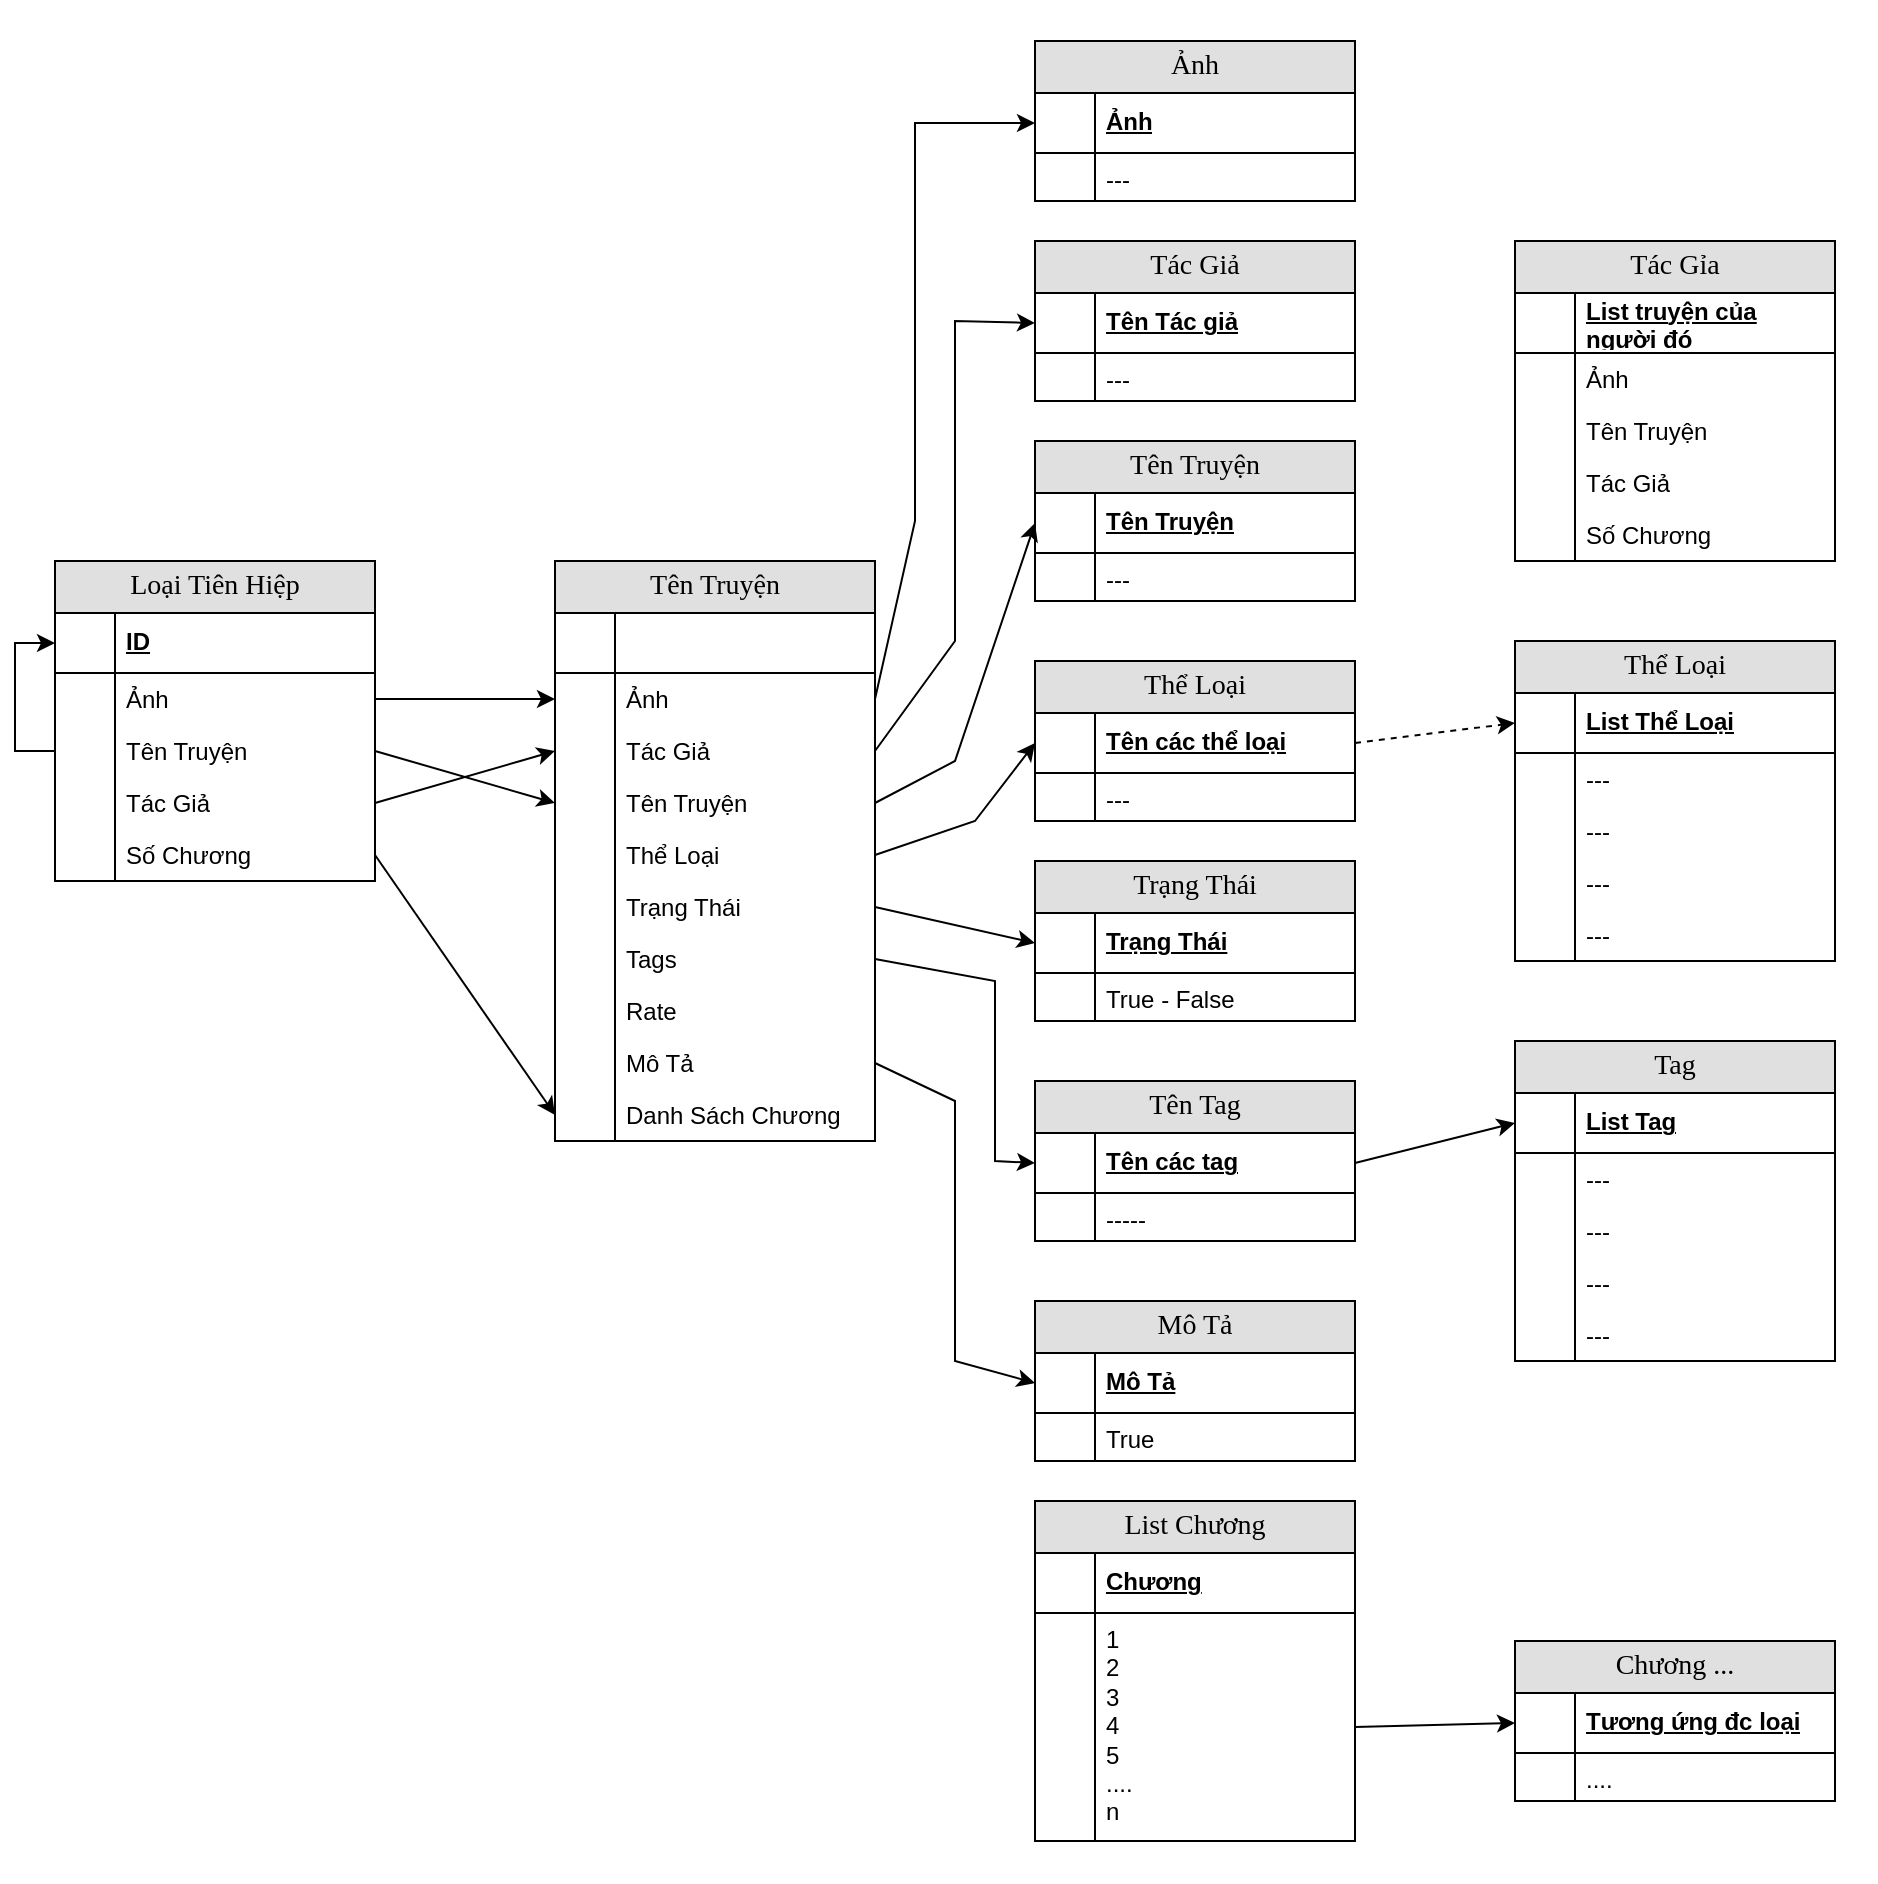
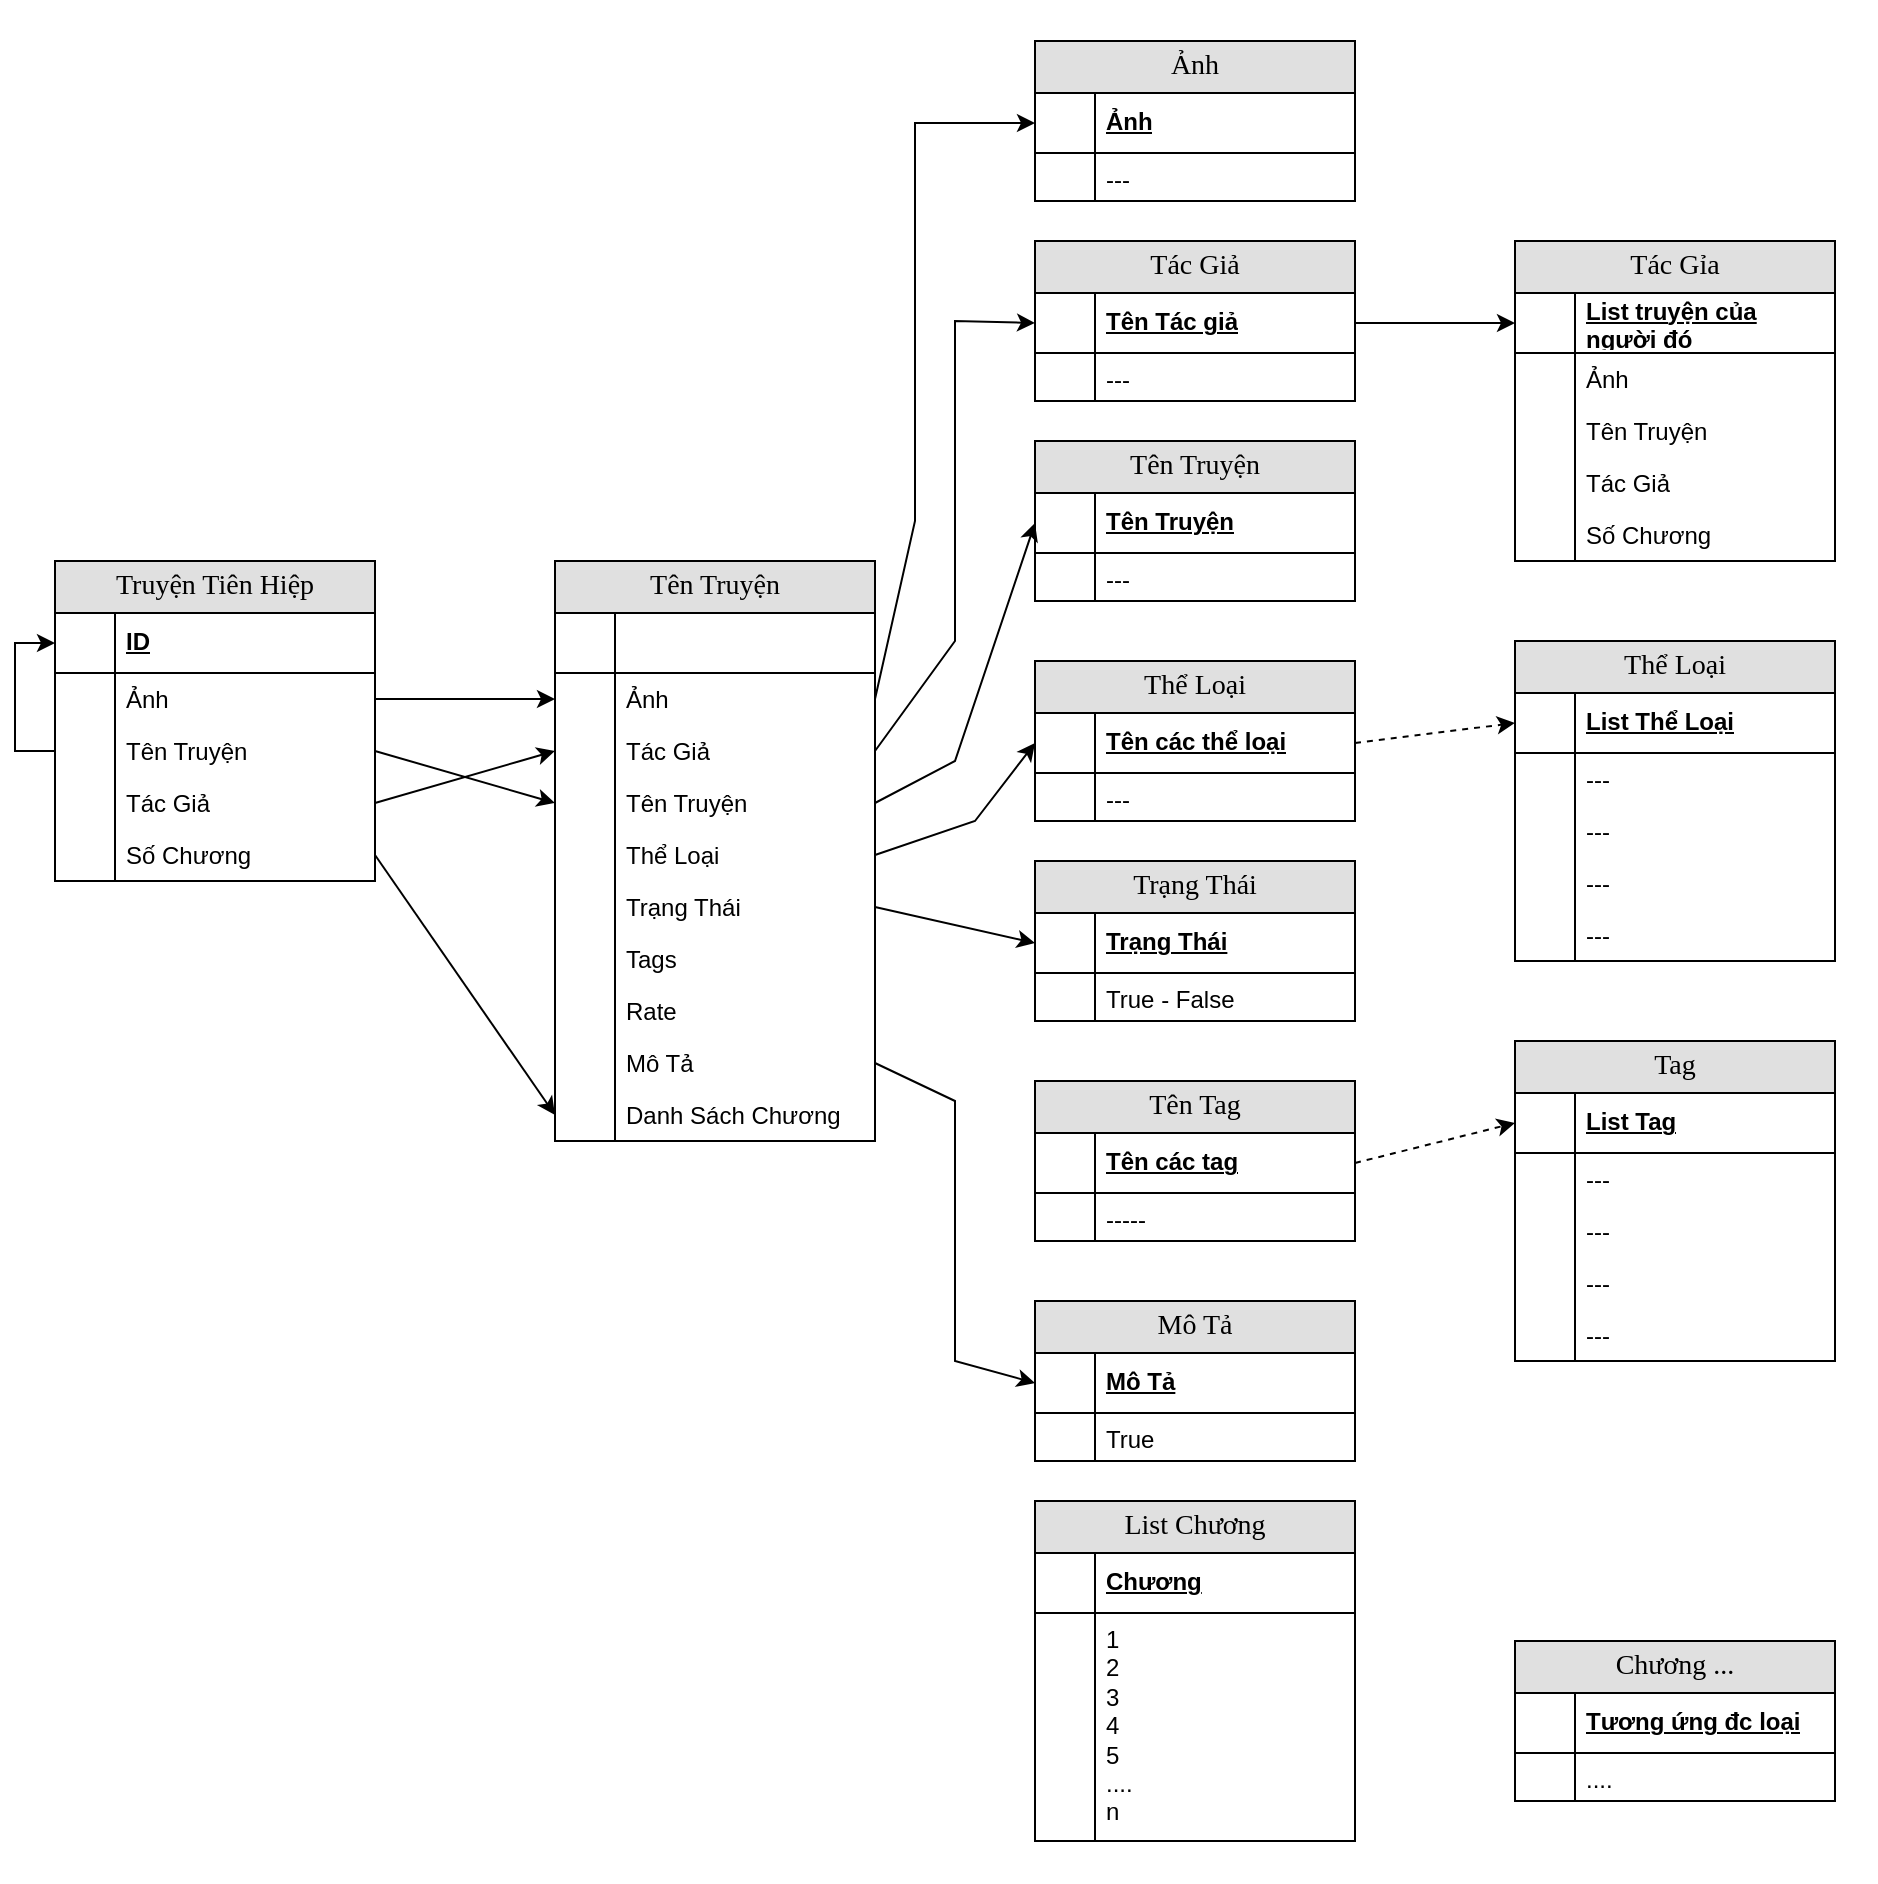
none -> (1430, 323)
(216, 587) -> (216, 587)
(995, 1025) -> none
(1430, 1144) -> (1430, 1144)
(1430, 1725) -> none
